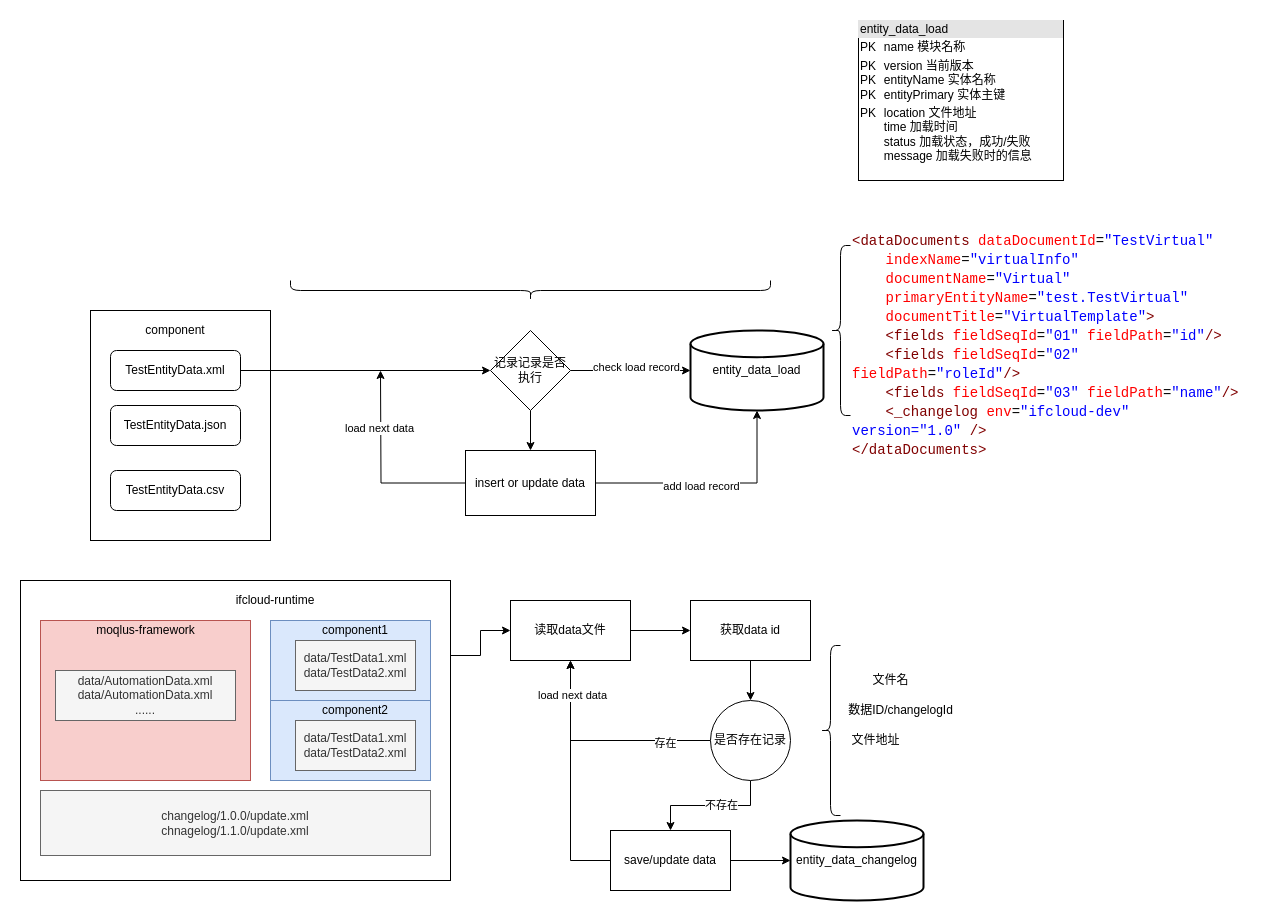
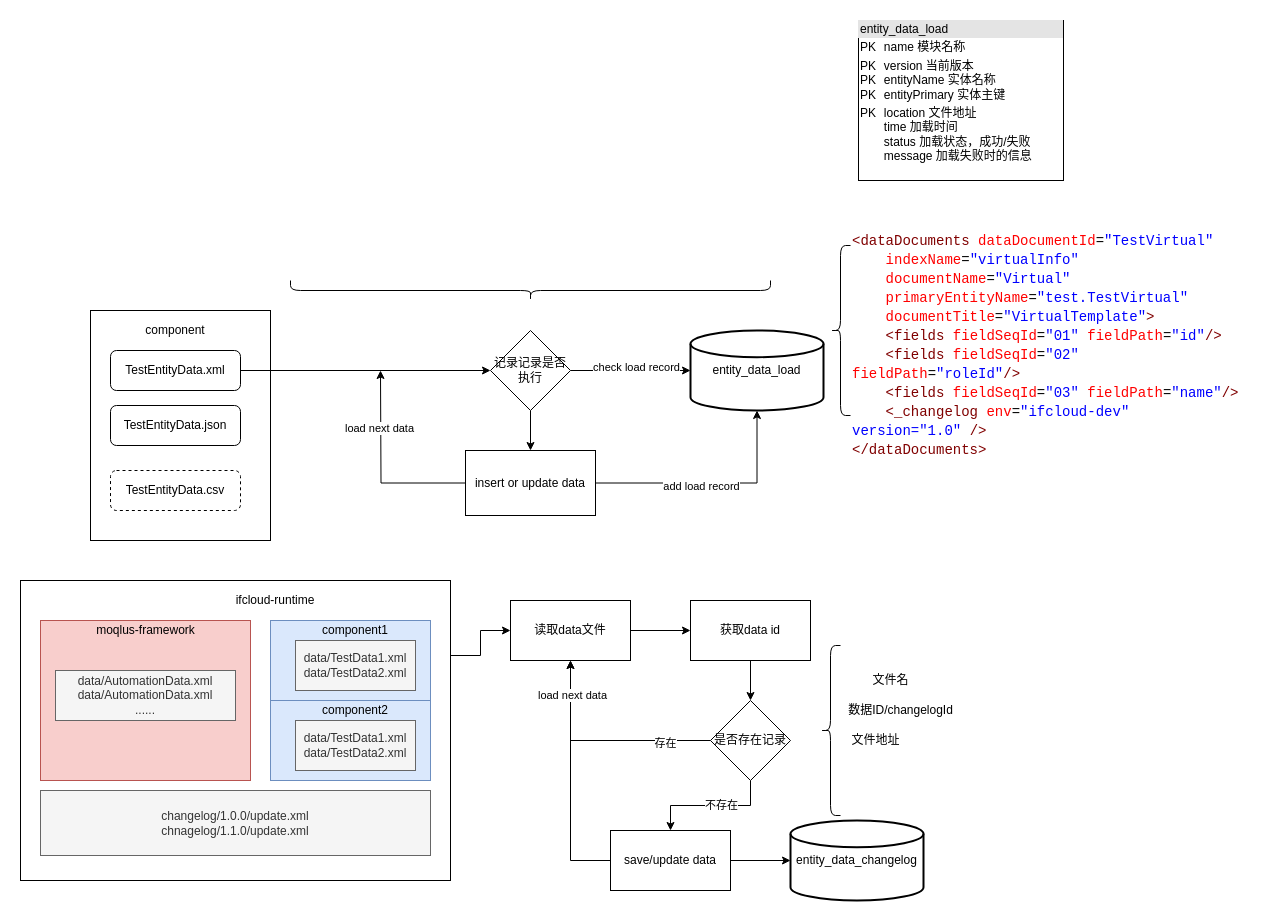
(176, 491) -> (176, 491)
(751, 741) -> (751, 741)
